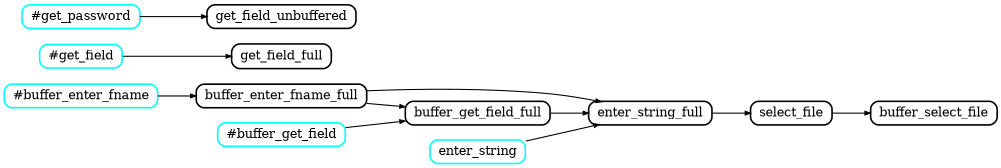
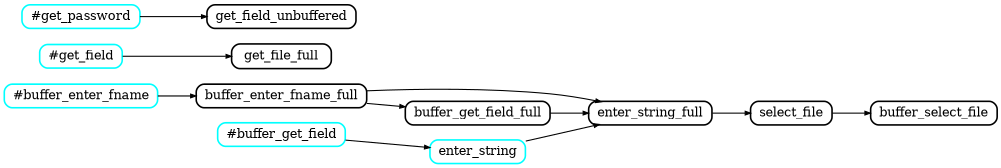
(281, 56) -> (281, 56)
(373, 125) -> (385, 144)
